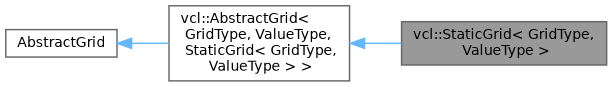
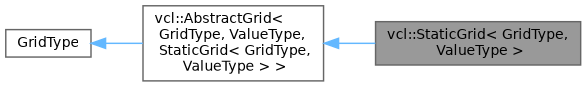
(61, 43) -> (48, 43)
